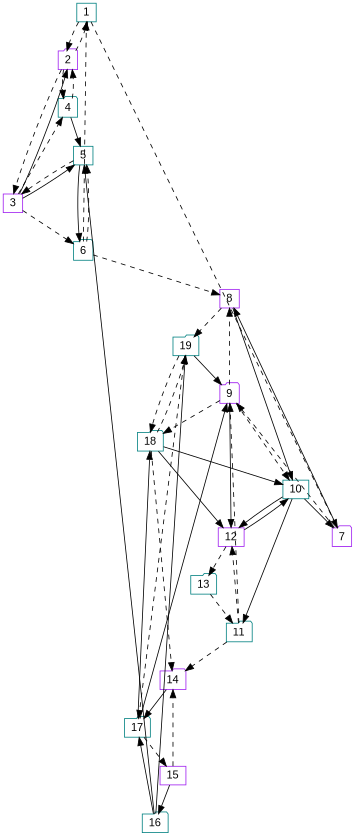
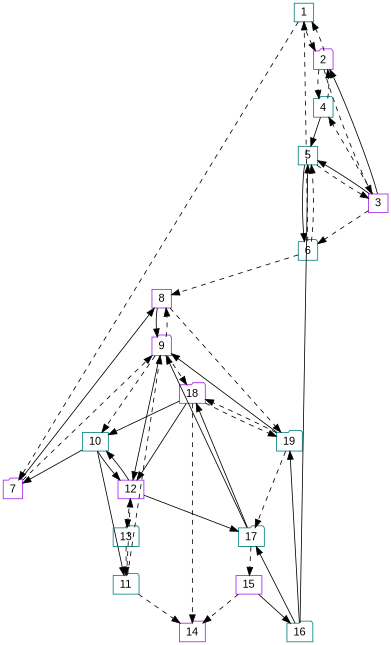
(261, 390) -> (156, 318)
(150, 442) -> (192, 394)
(158, 701) -> (187, 512)
